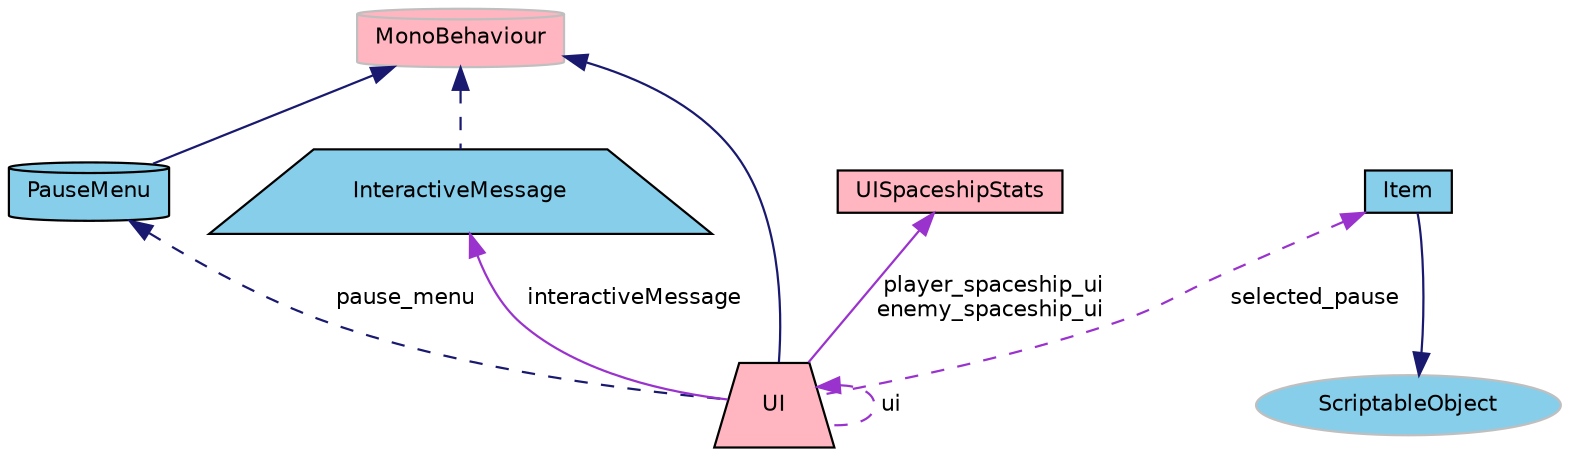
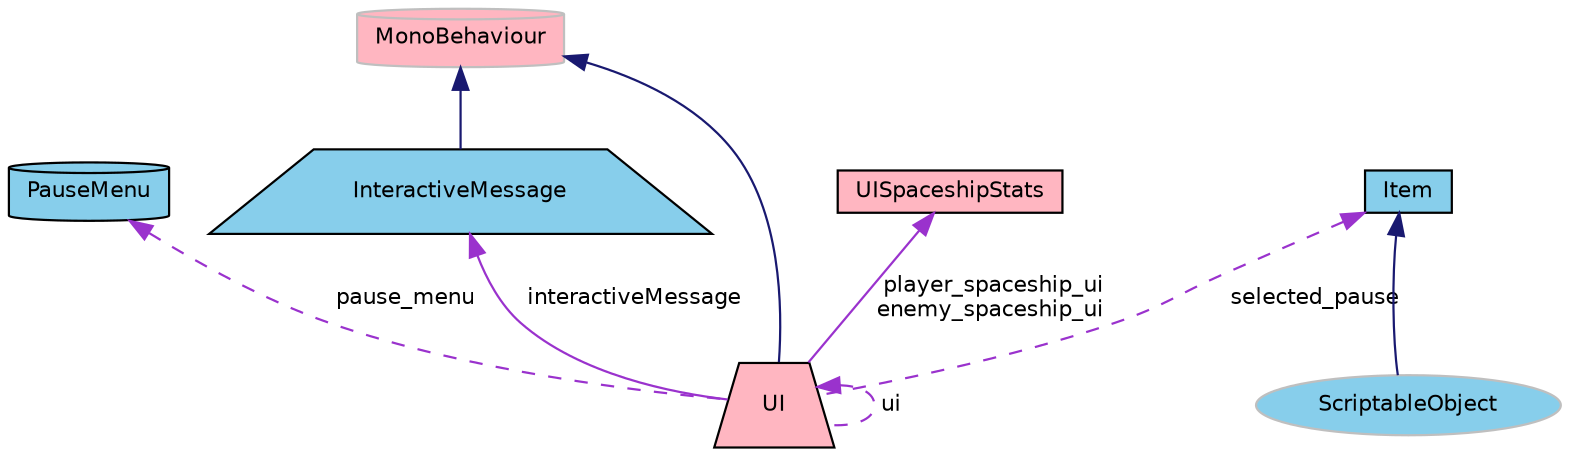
(263, 119) -> none
(461, 120) -> (461, 120)
(1423, 283) -> (1393, 305)
(428, 352) -> (428, 352)
